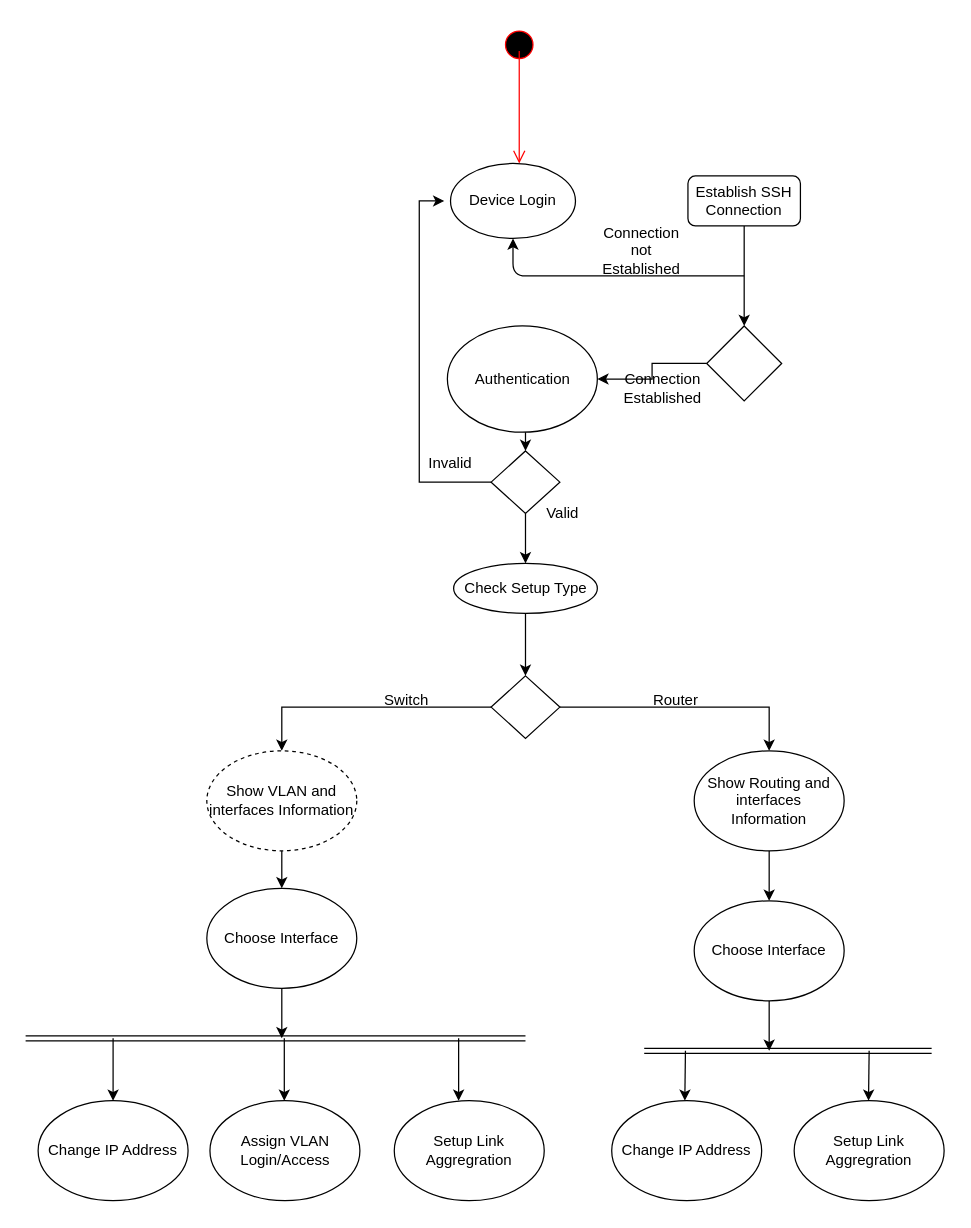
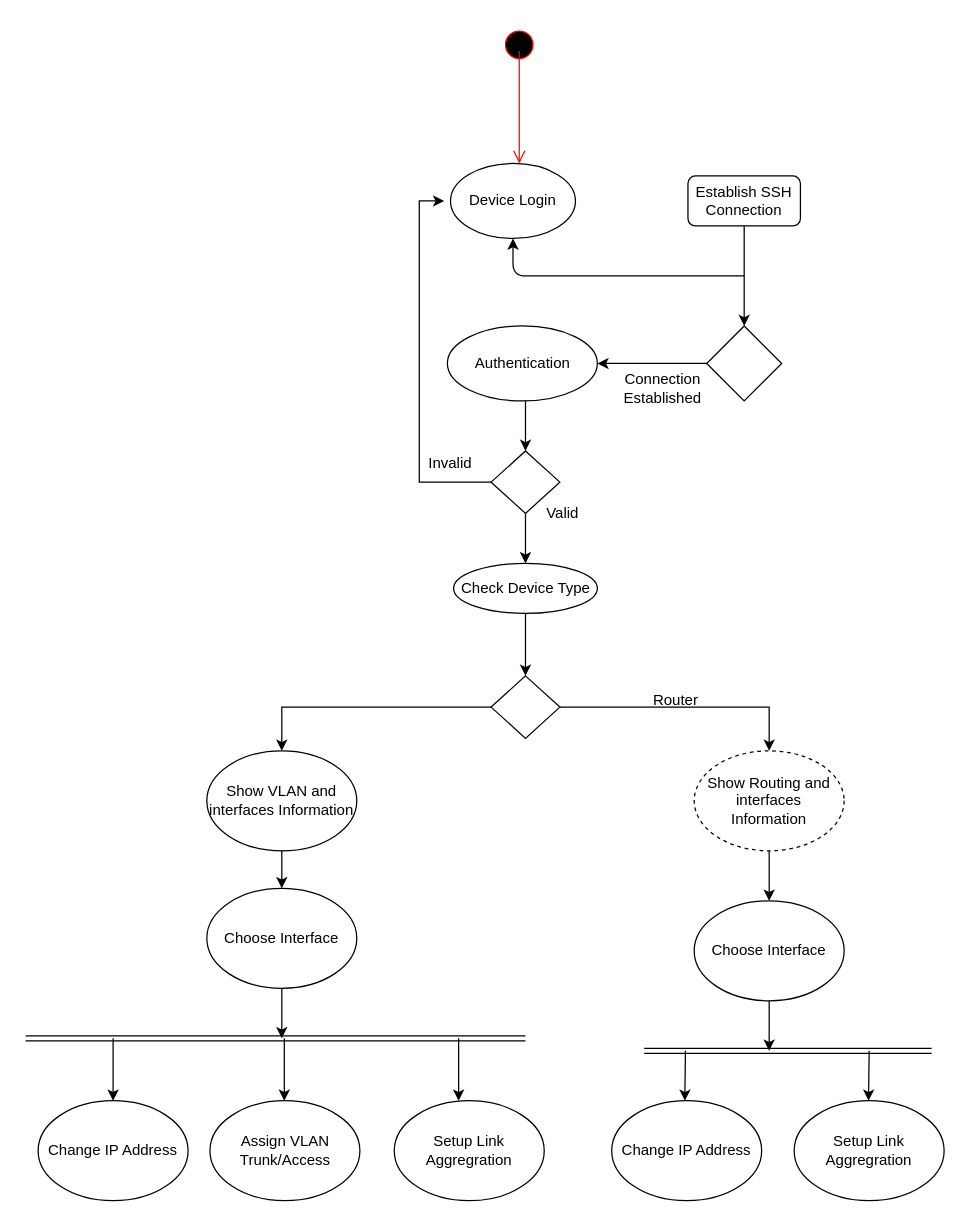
(641, 251) -> none
(523, 379) -> (523, 363)
(526, 588) -> (526, 588)
(407, 701) -> none
(282, 801) -> (282, 801)
(769, 801) -> (769, 801)
(286, 1151) -> (286, 1151)
